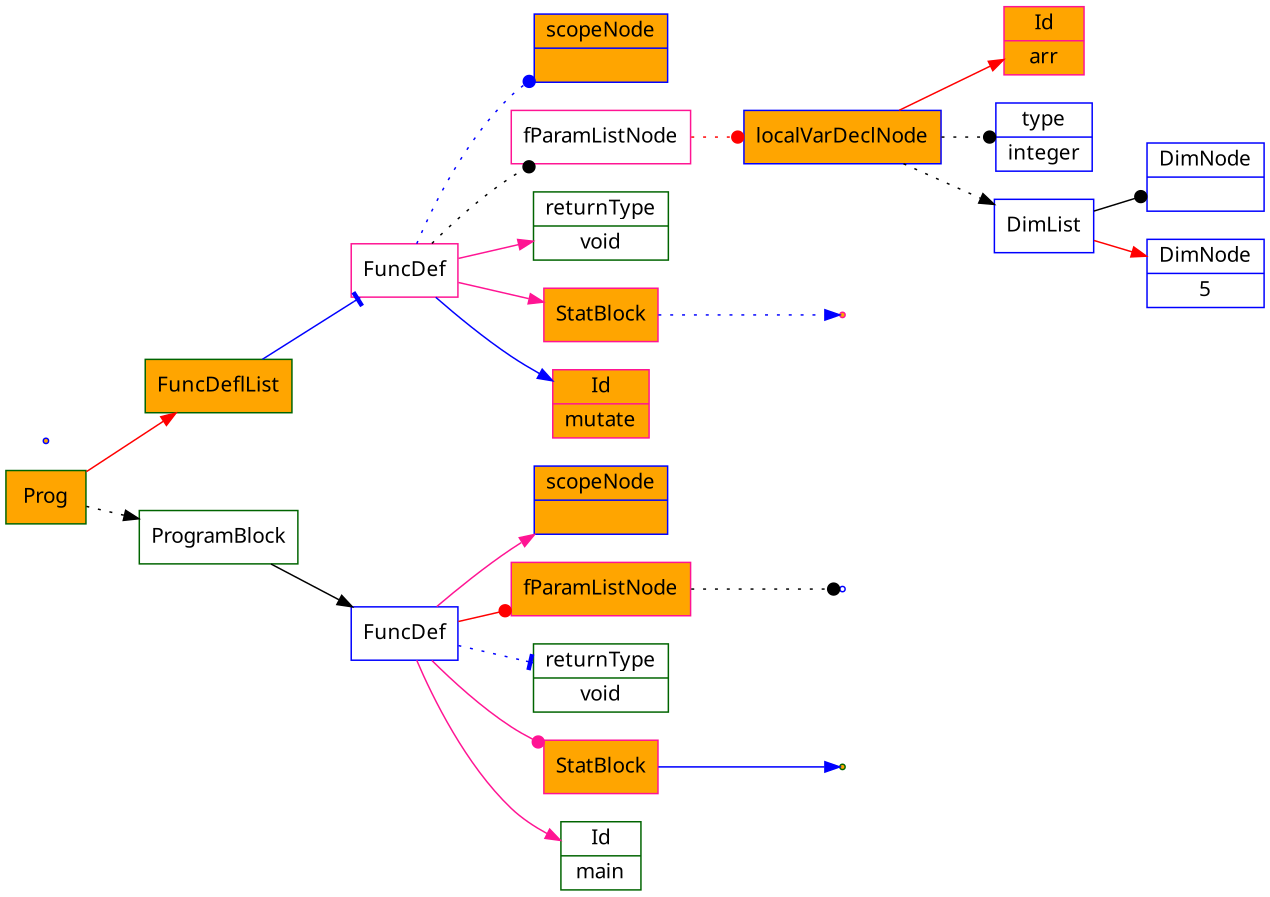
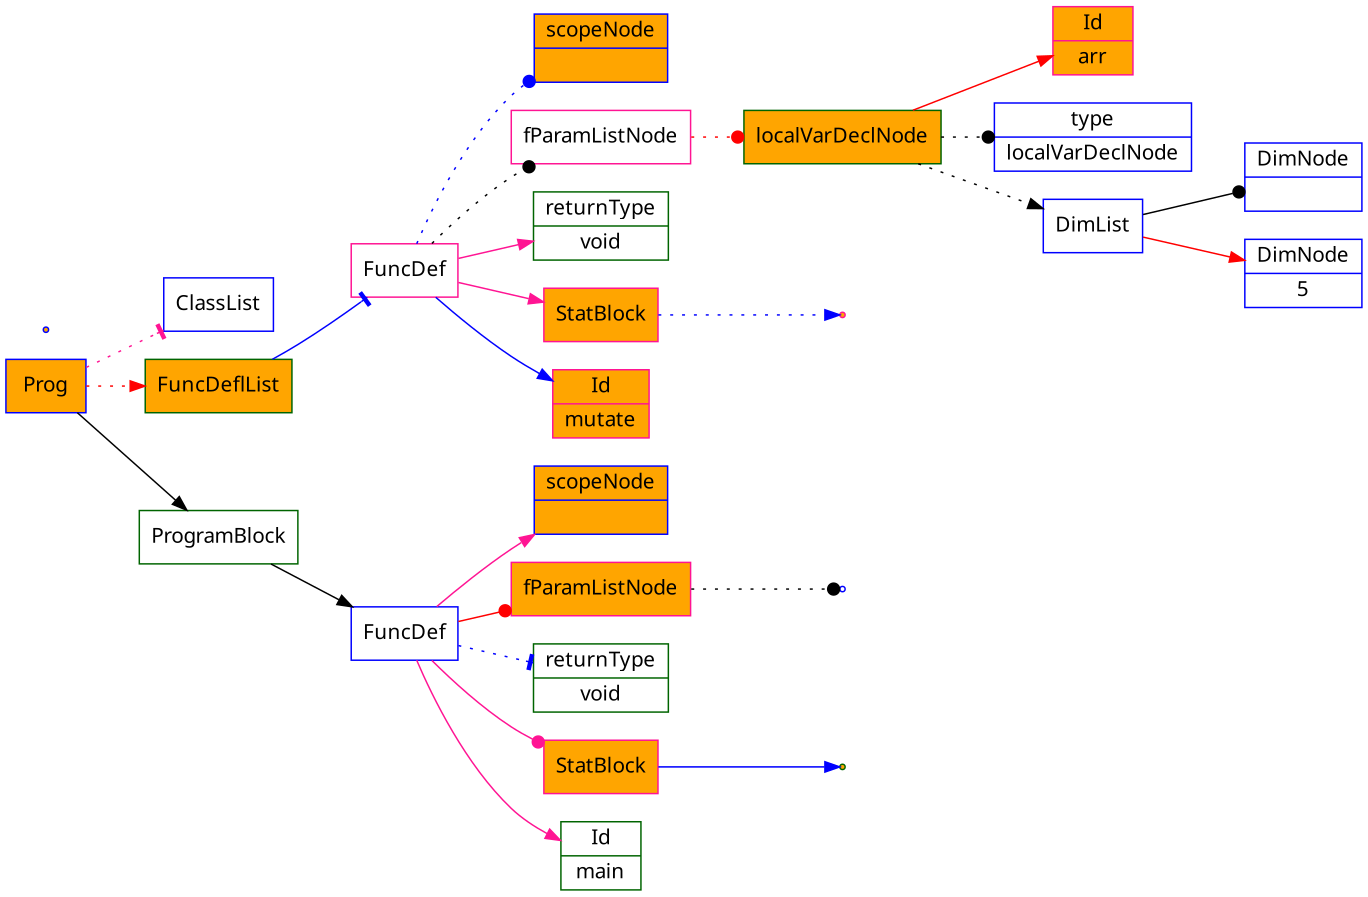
(842, 137) -> (842, 137)
(1044, 153) -> (1093, 153)
none -> (219, 305)
(125, 446) -> (108, 386)
(46, 497) -> (46, 386)
(105, 511) -> (127, 457)
